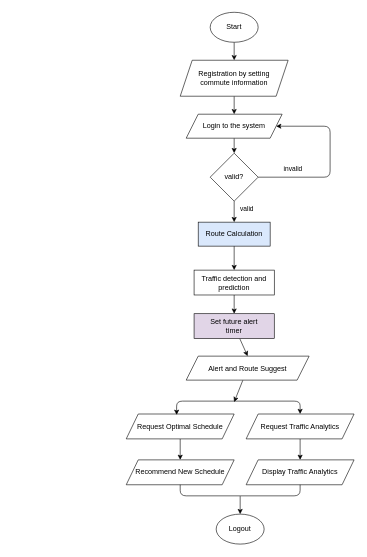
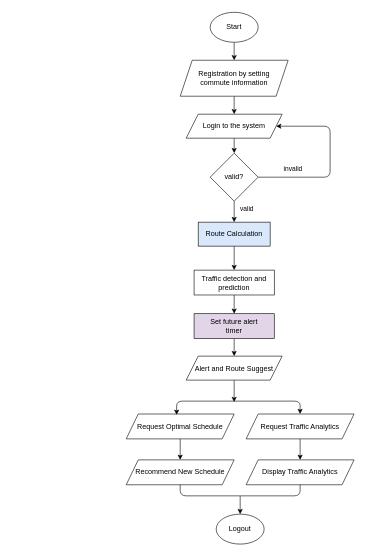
(248, 368) -> (234, 368)
